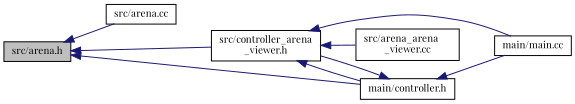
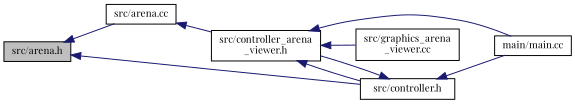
(408, 45) -> (408, 45)
(146, 49) -> (199, 29)
(408, 89) -> (408, 89)
